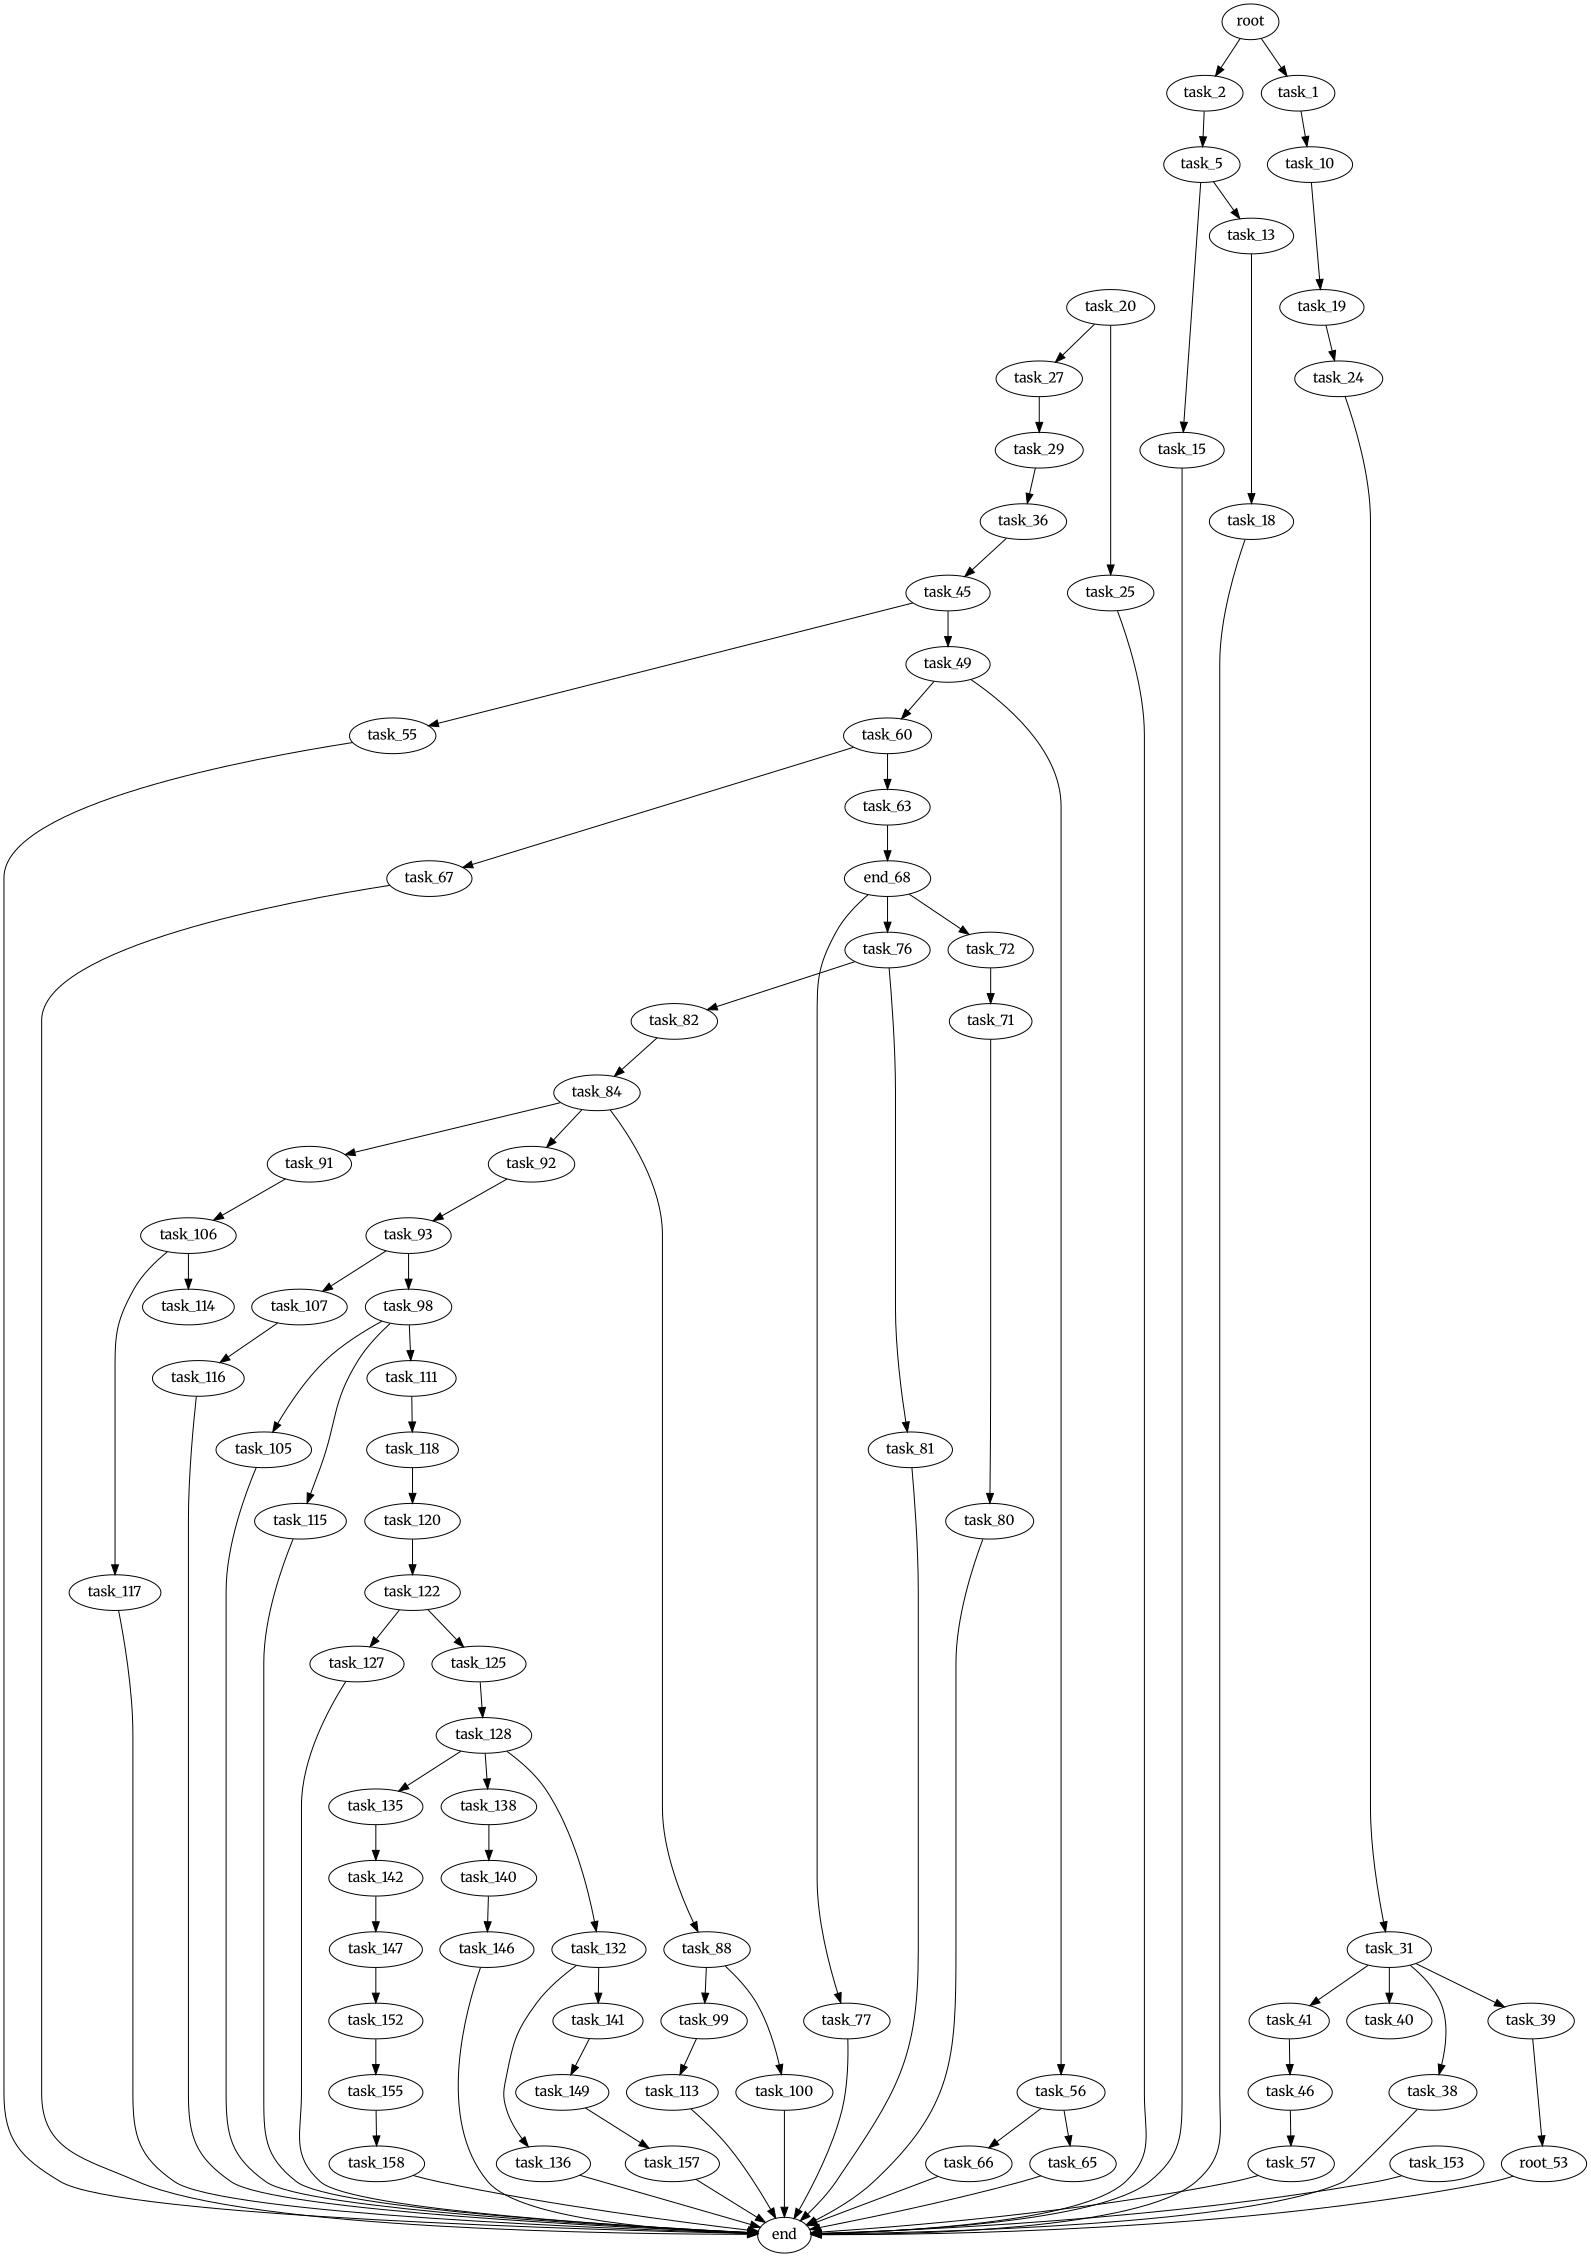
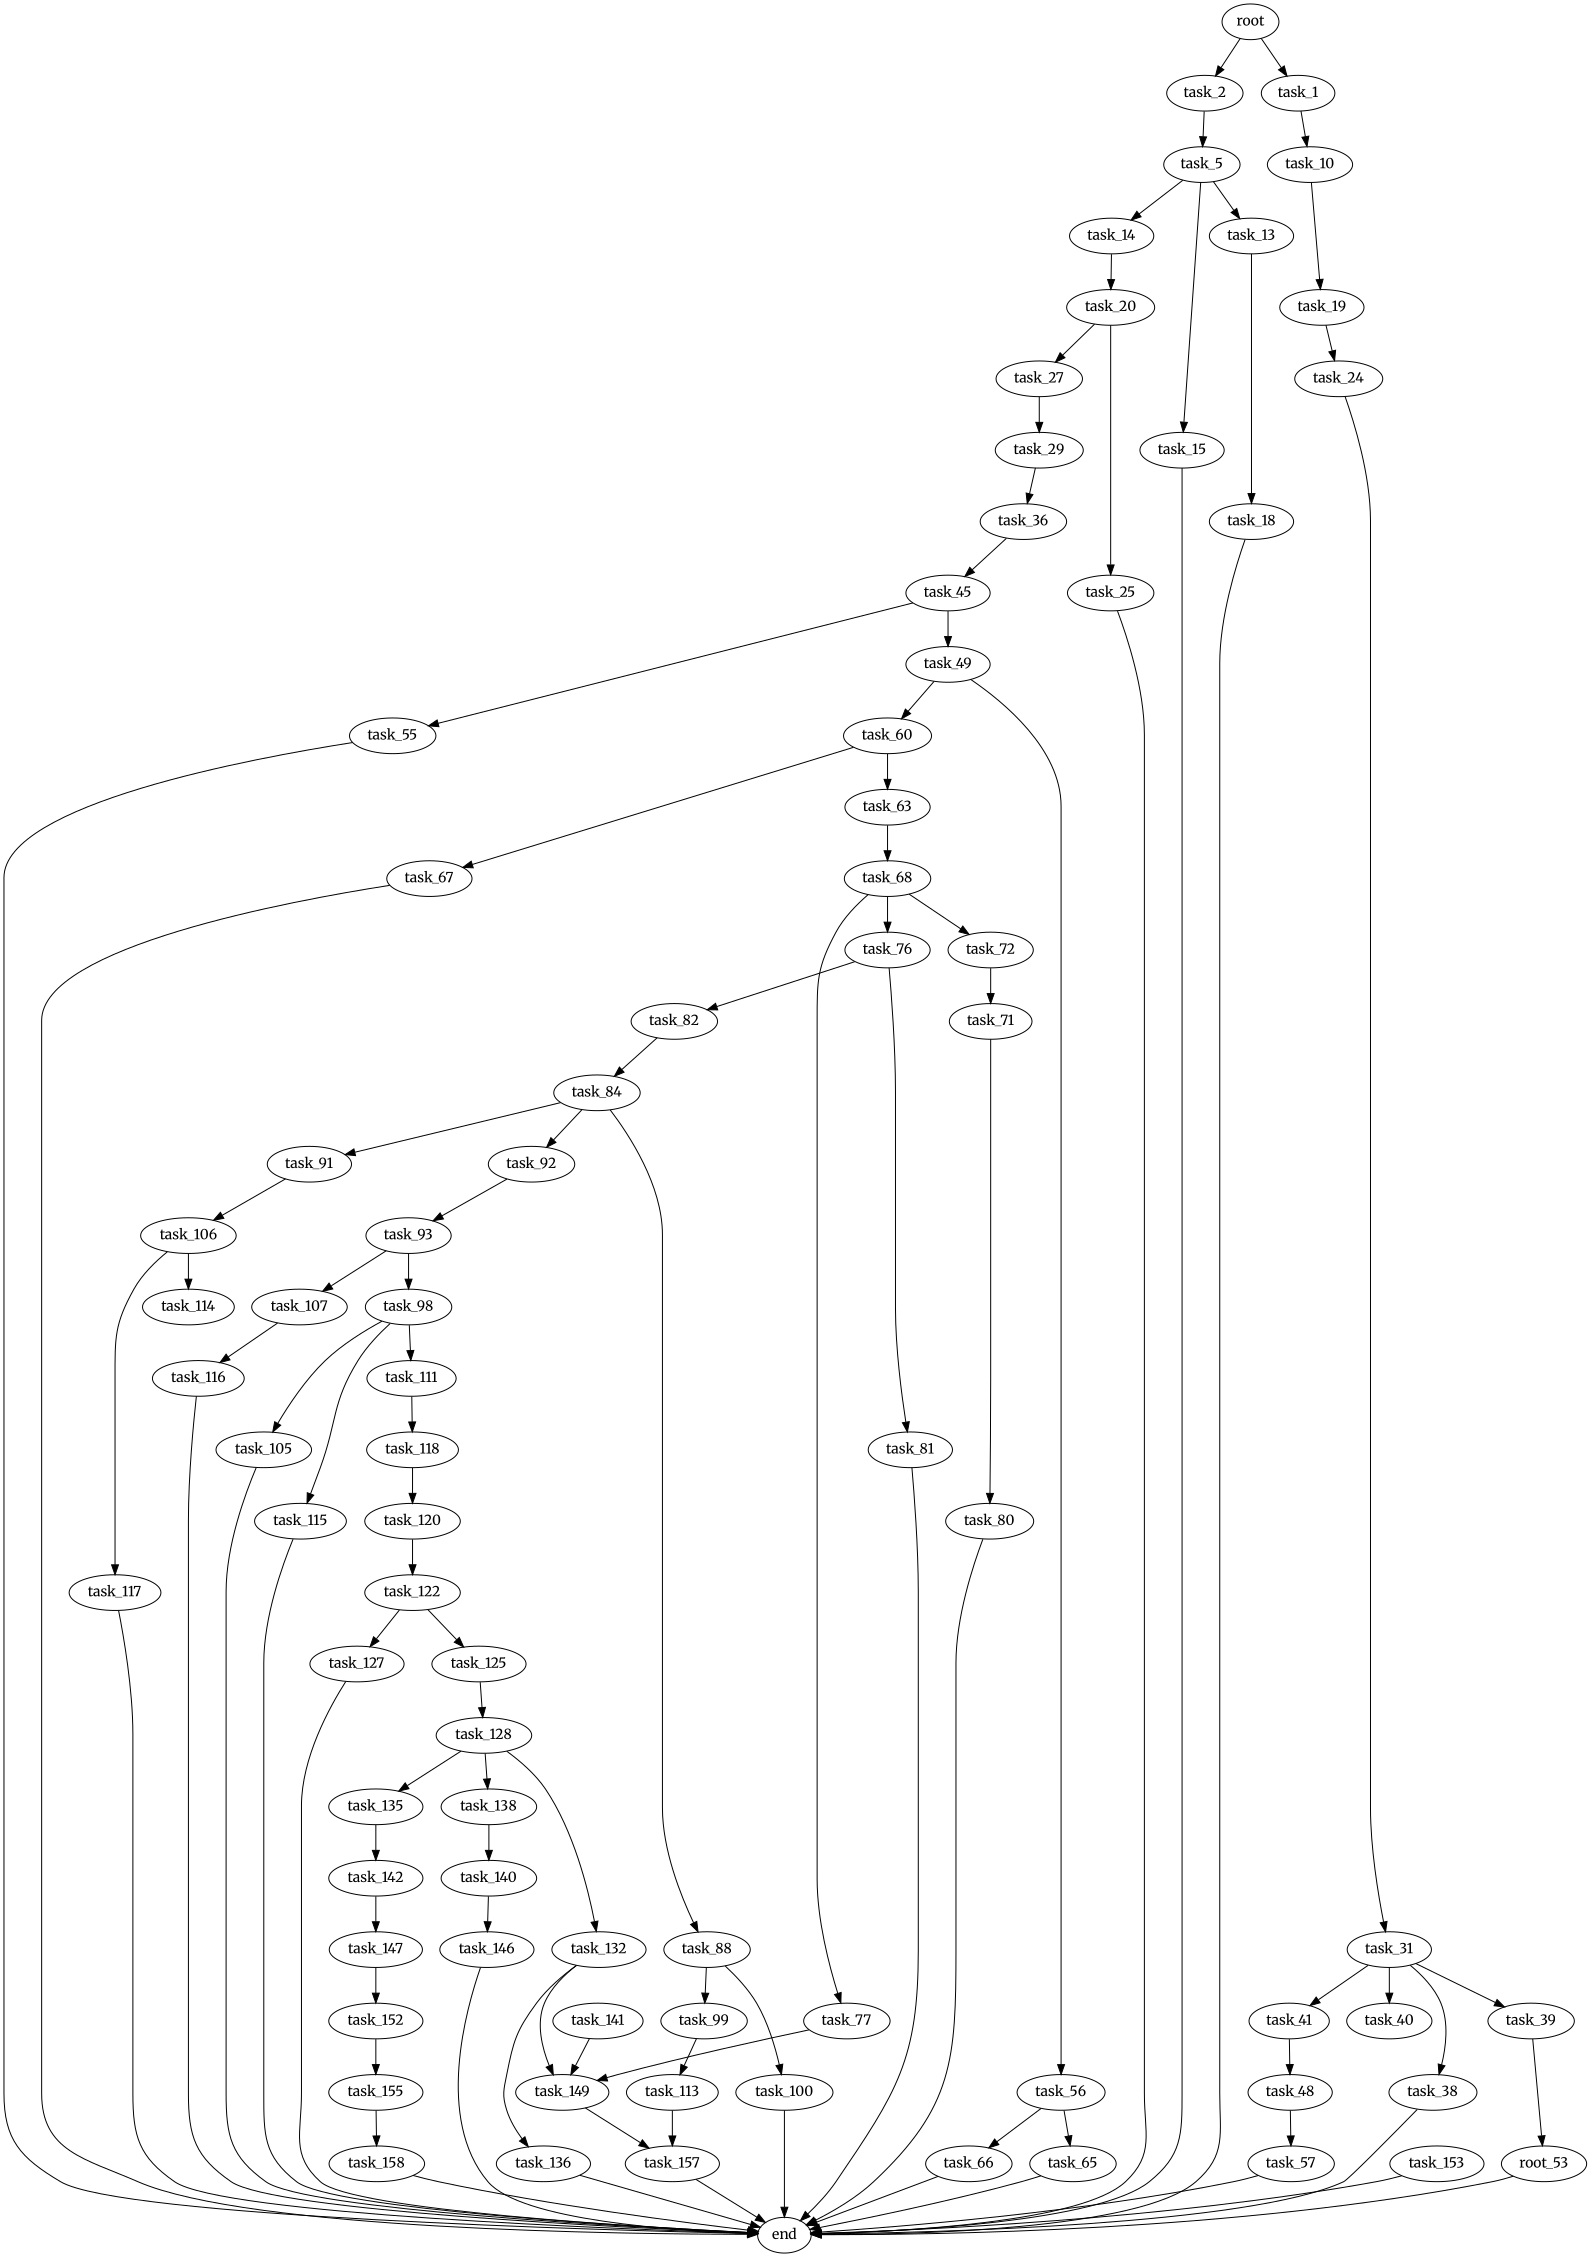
none -> (1112, 236)
(888, 879) -> (888, 879)
(599, 1980) -> (542, 2010)
(1290, 2092) -> (1290, 2092)
(837, 2128) -> (708, 2052)
(735, 2156) -> (672, 2123)
